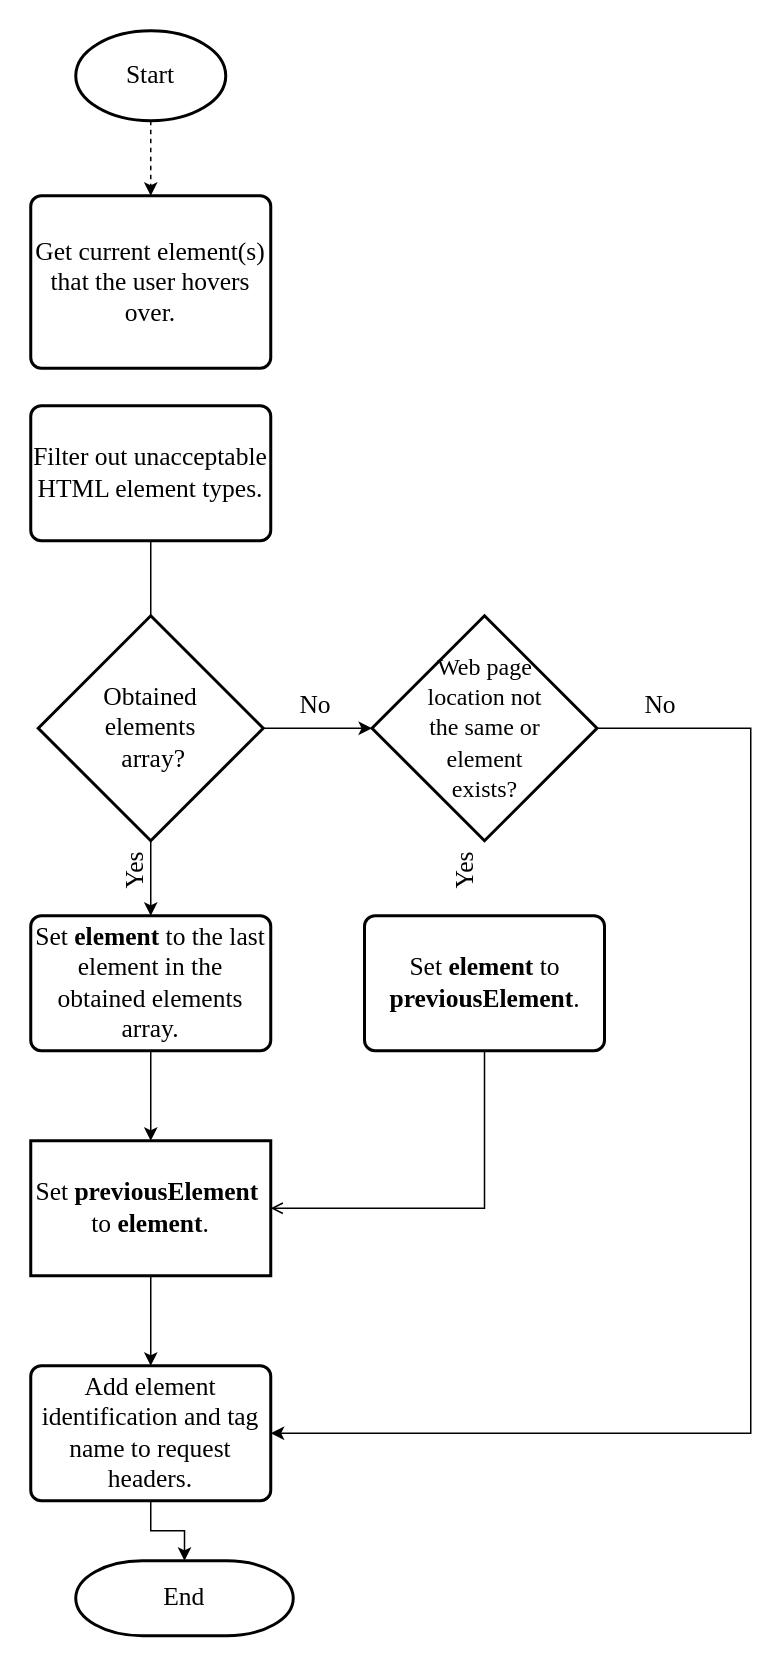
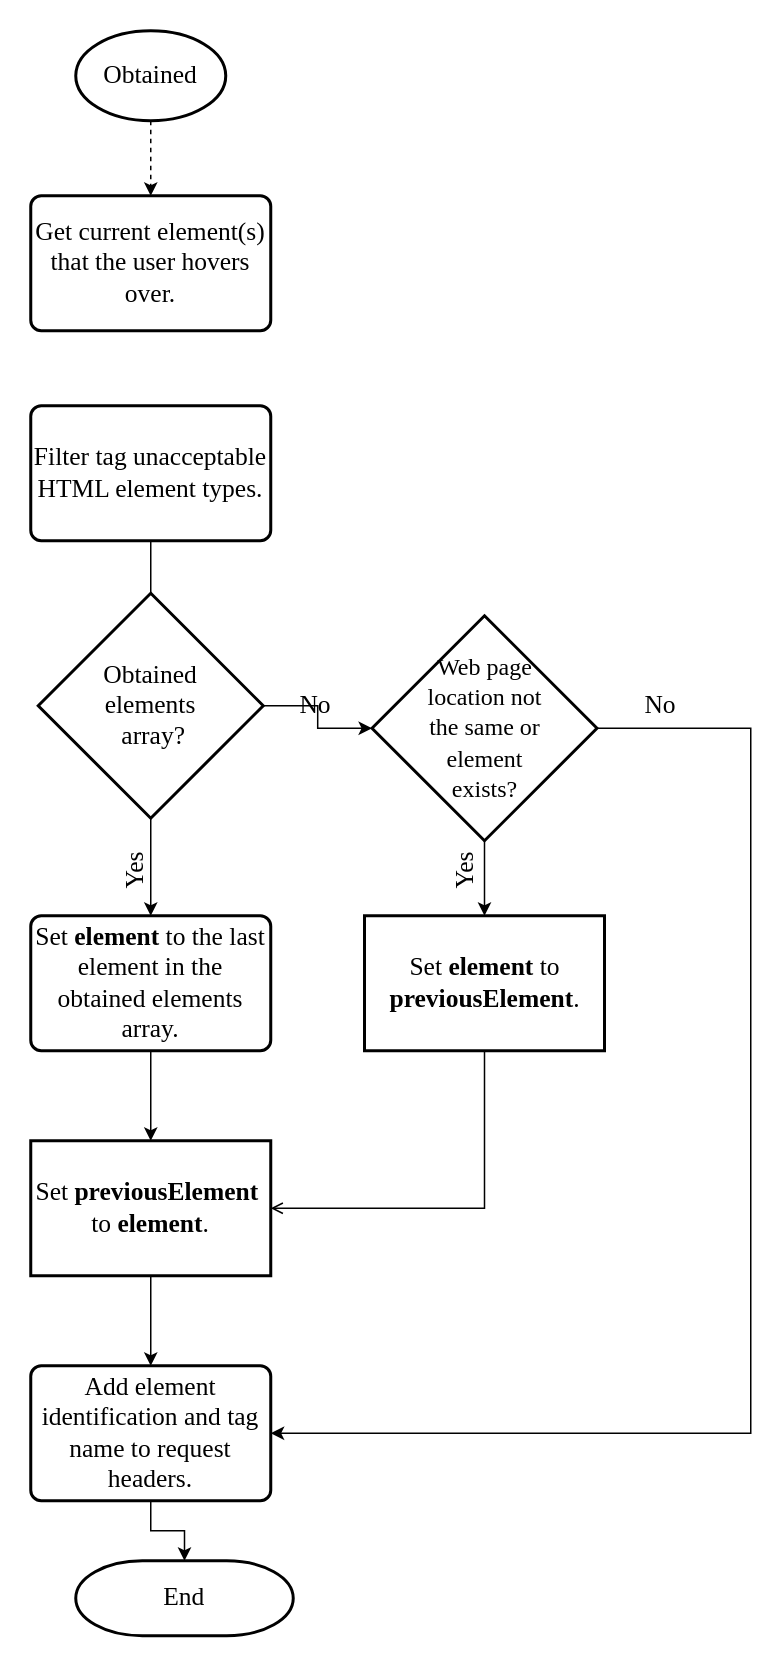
(151, 76) -> (151, 76)
(151, 282) -> (151, 263)
(151, 473) -> (151, 473)
(151, 728) -> (151, 706)
none -> (485, 873)
(485, 983) -> (485, 983)
